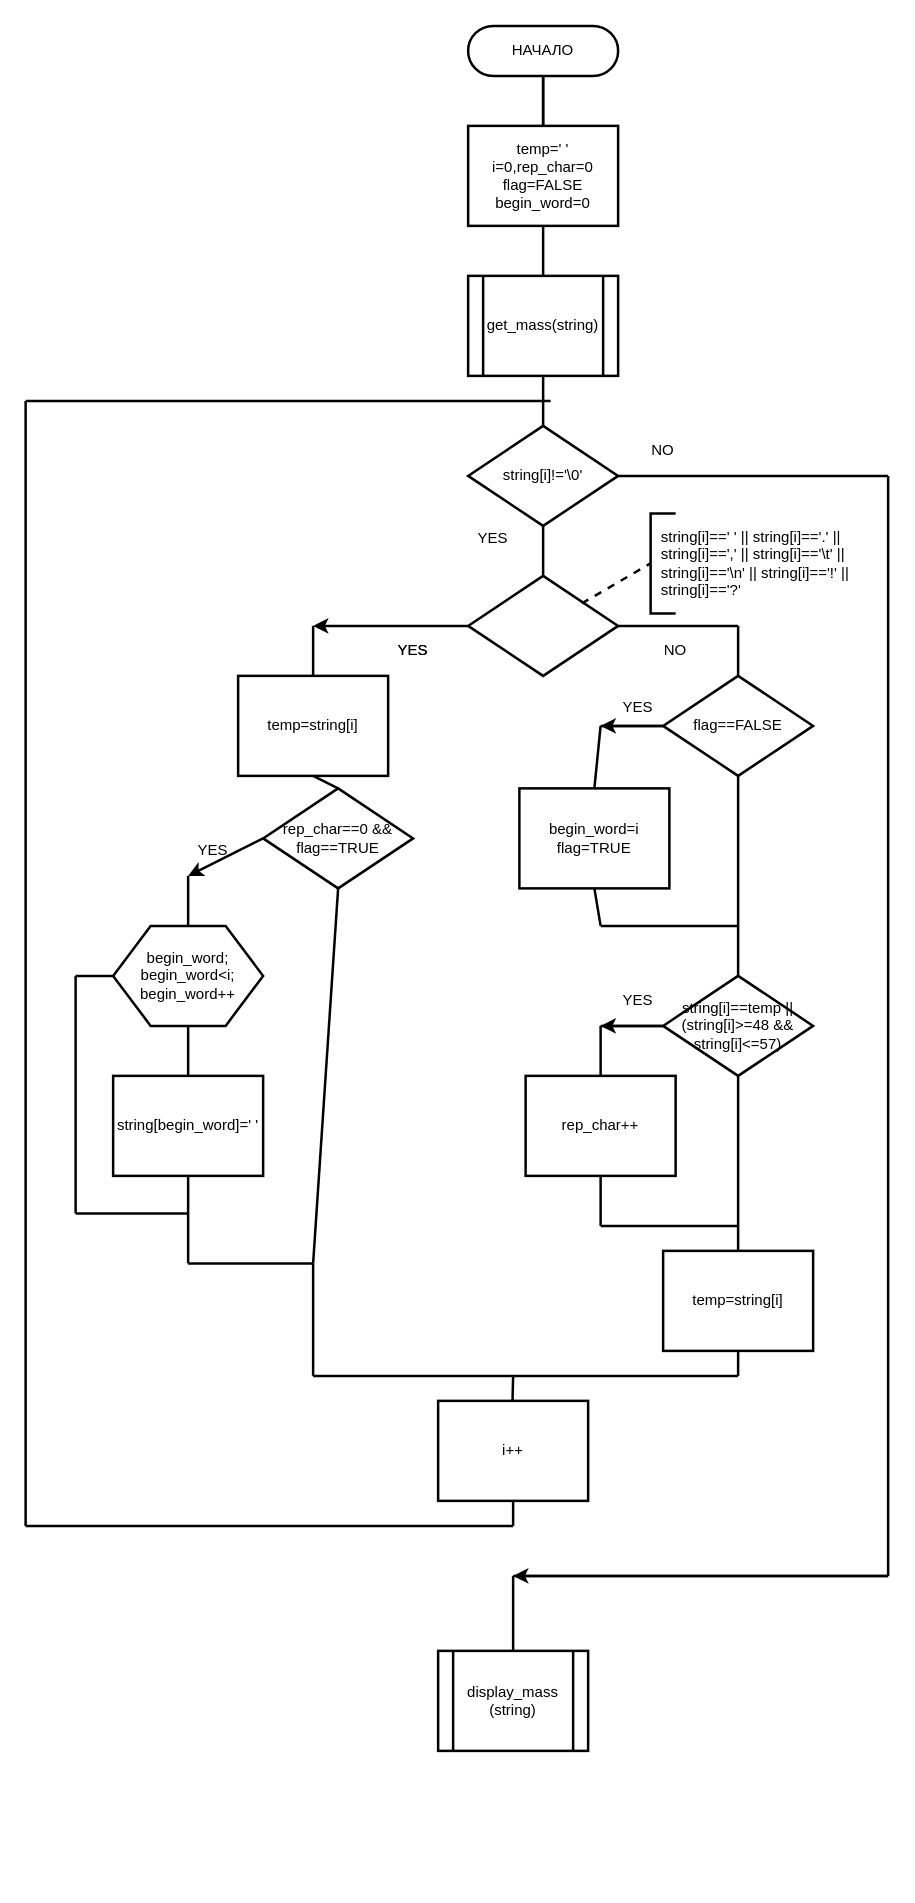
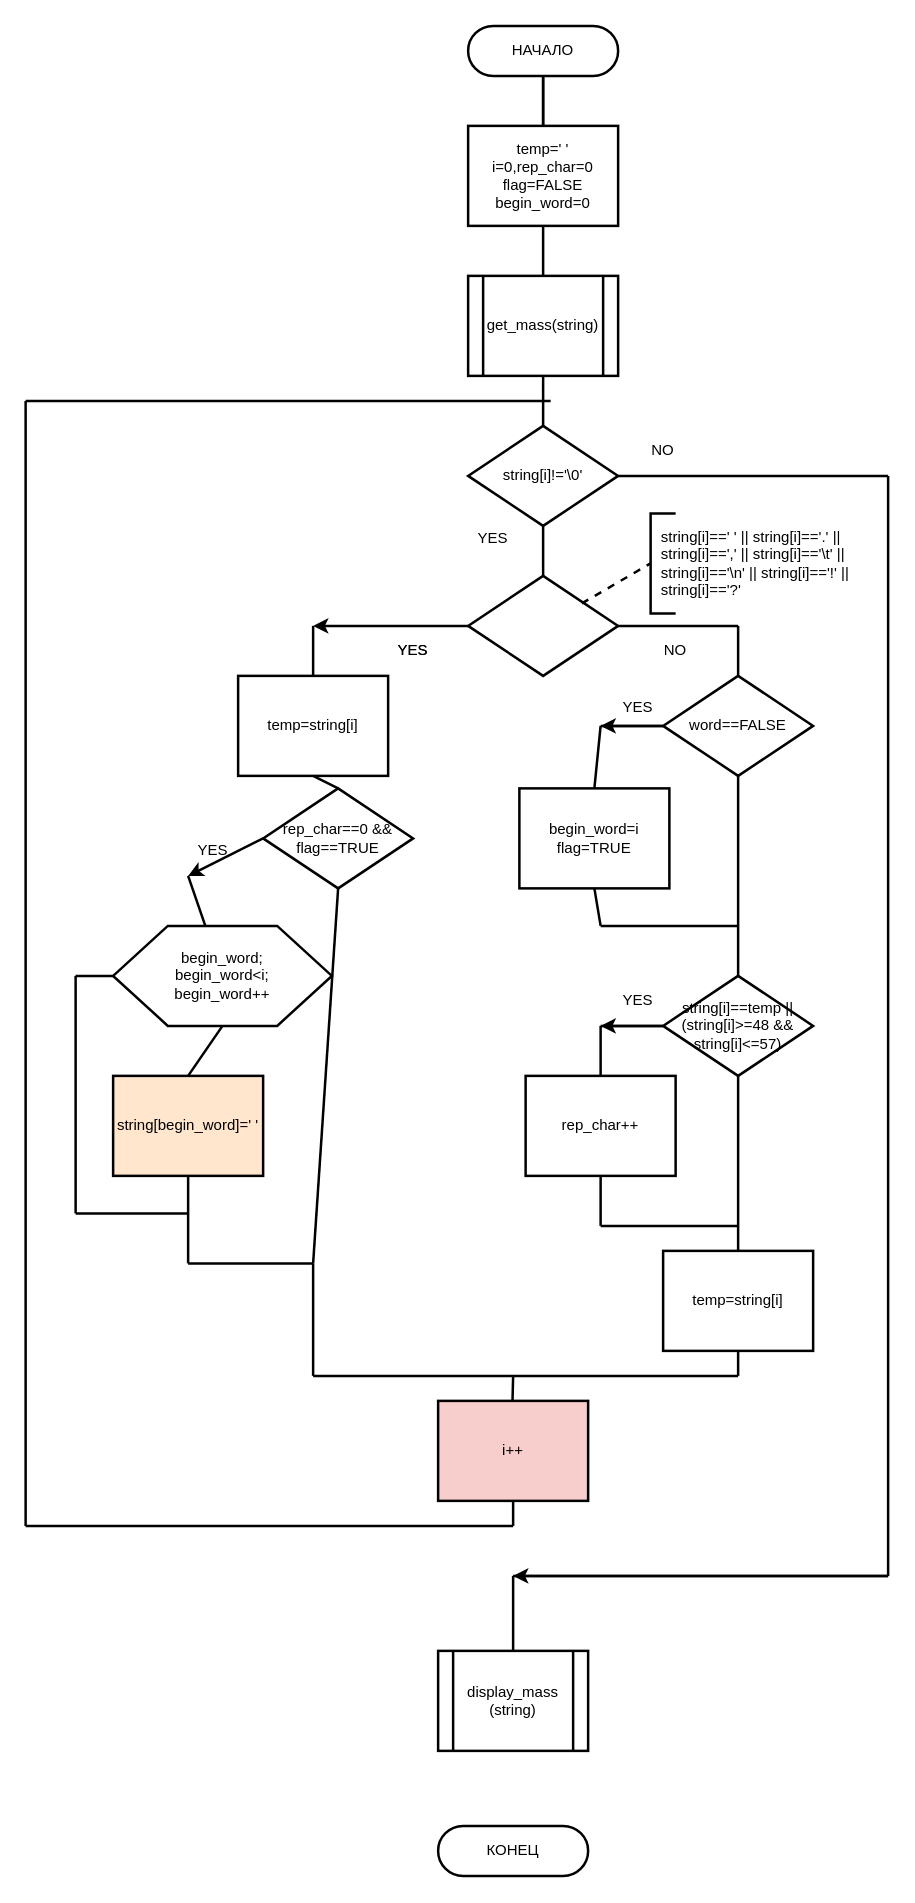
(738, 726) -> (738, 726)
(188, 976) -> (223, 976)
(188, 1126) -> (188, 1126)
(513, 1451) -> (513, 1451)
none -> (513, 1851)
